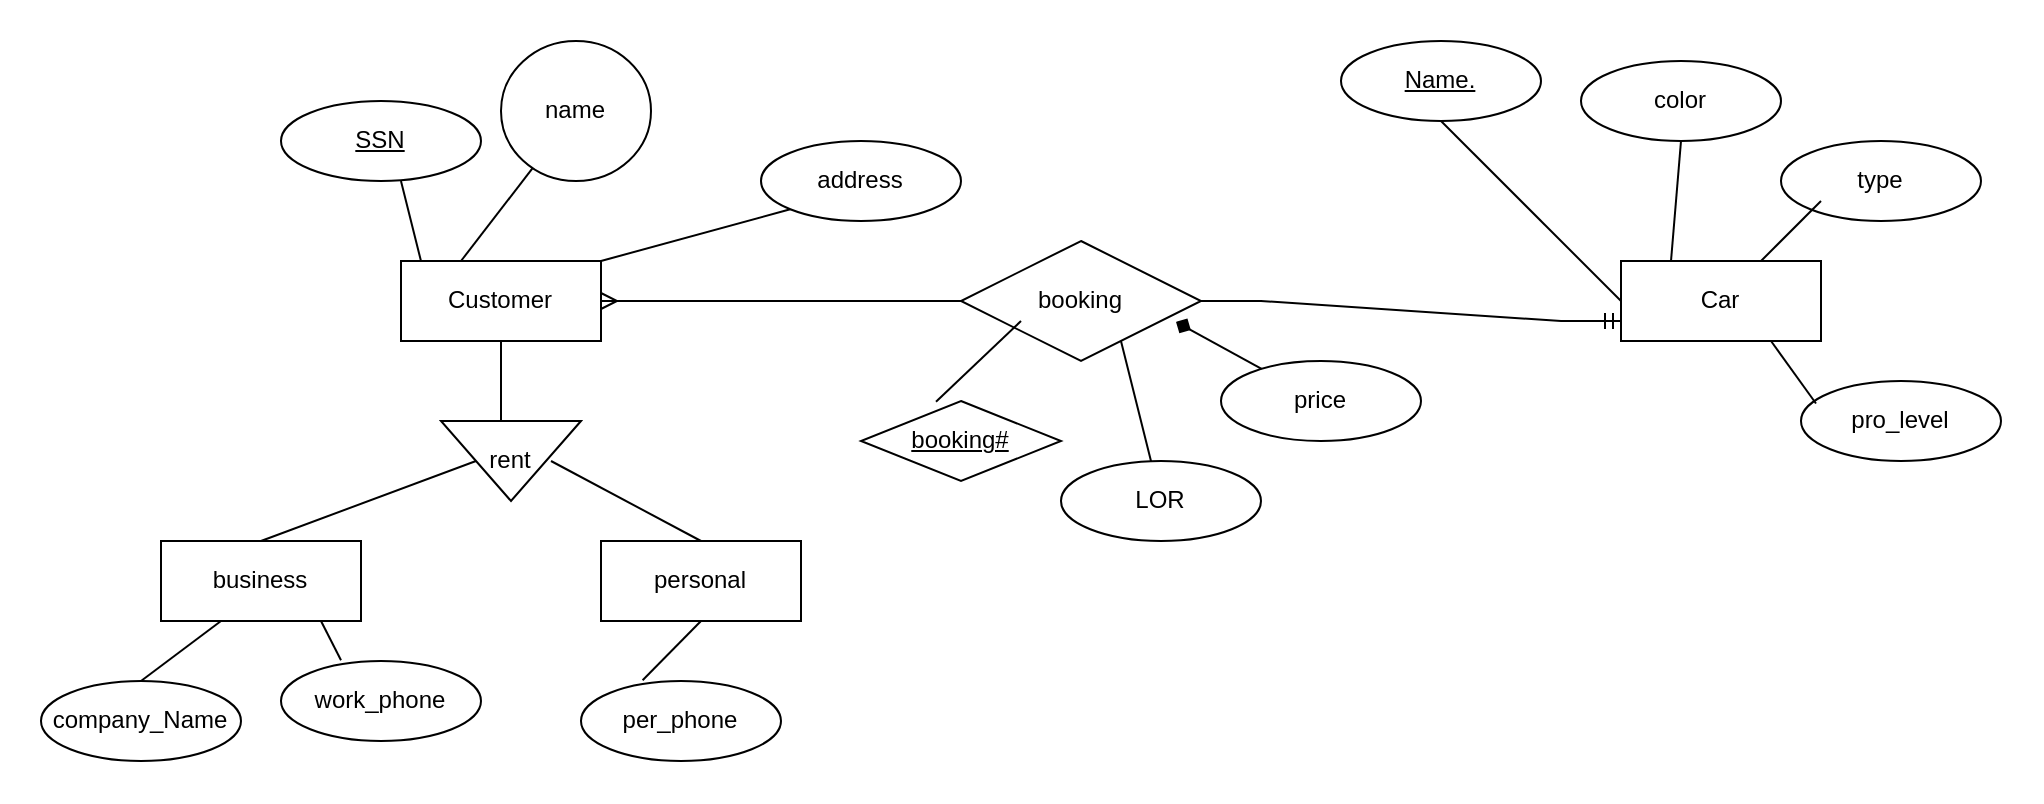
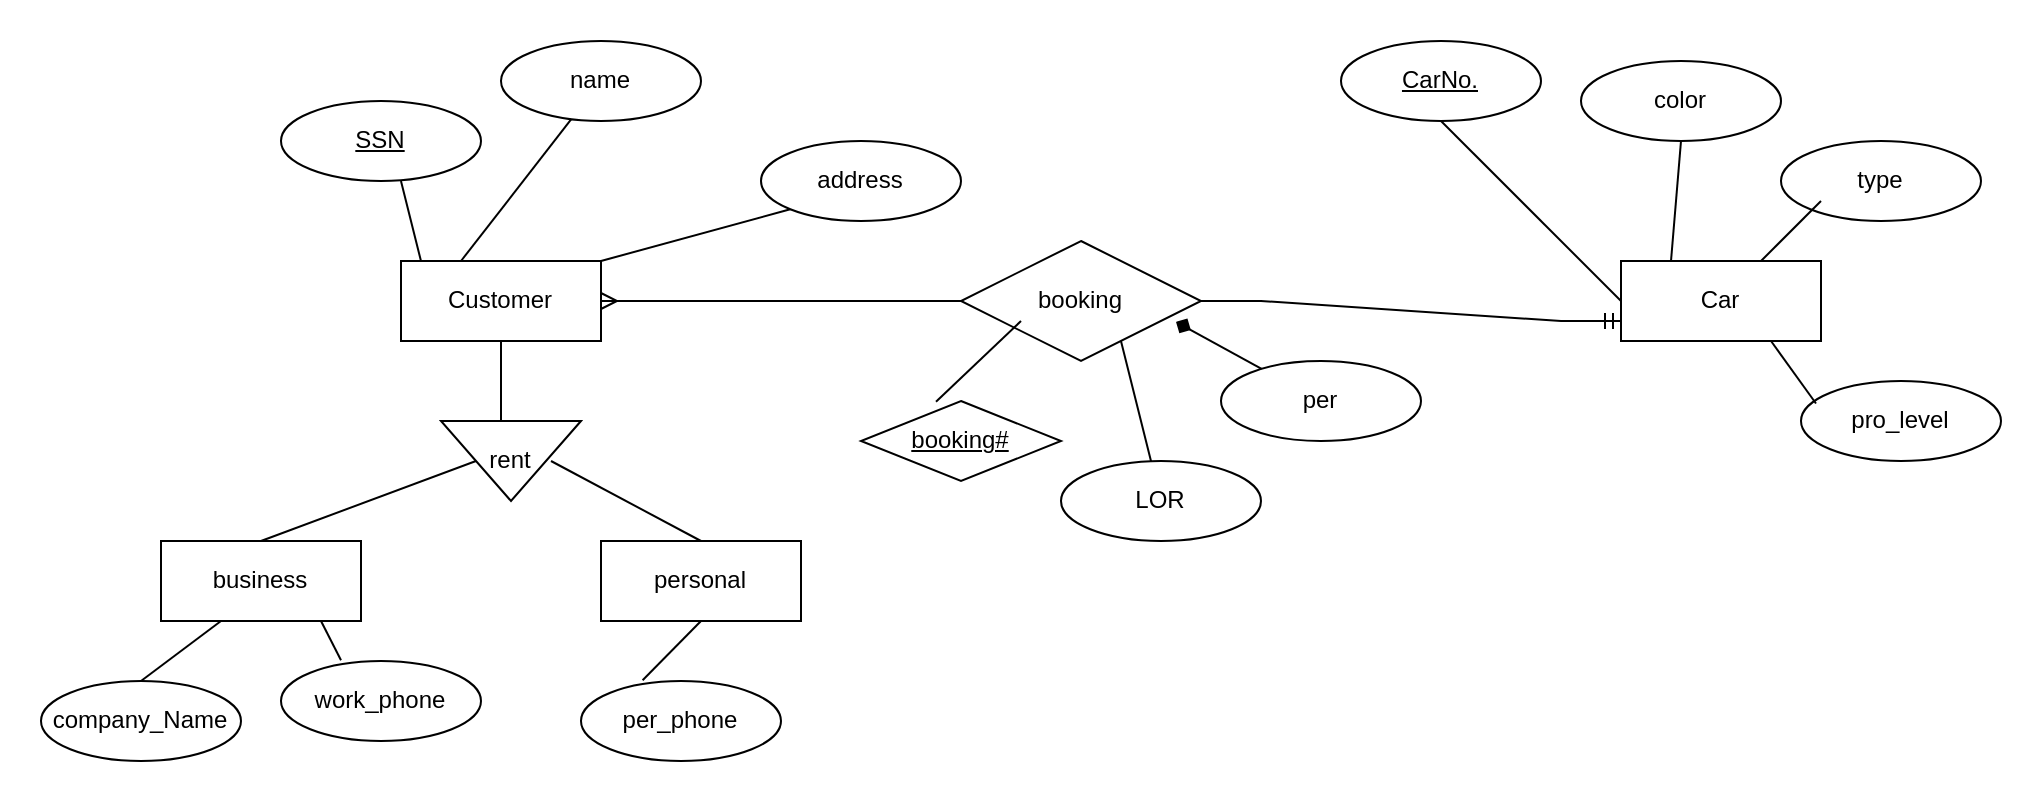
(1441, 81) -> (1441, 81)
(576, 111) -> (601, 81)
(1321, 401) -> (1321, 401)
